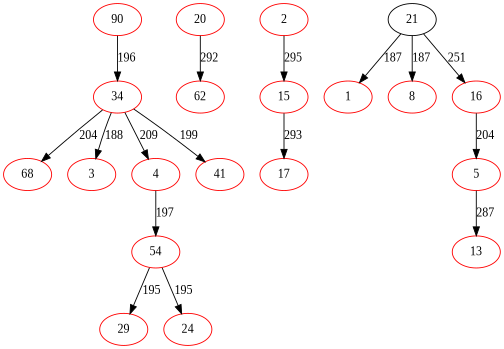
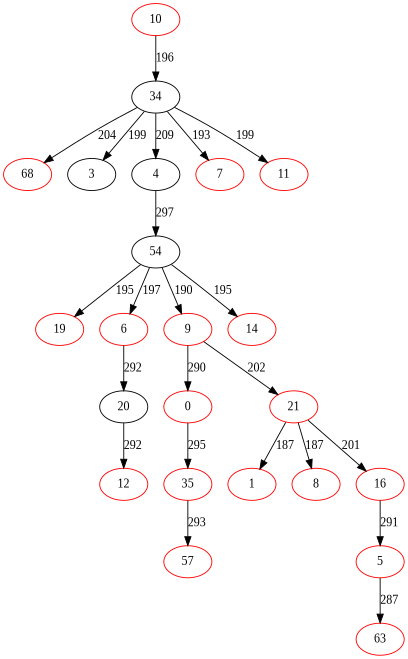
(118, 20) -> (156, 20)
(200, 20) -> (124, 407)
(284, 20) -> (188, 407)
(412, 20) -> (294, 407)
(457, 58) -> (351, 446)
(118, 97) -> (156, 97)
(200, 97) -> (124, 484)
(284, 97) -> (188, 484)
(114, 136) -> (138, 136)
(486, 136) -> (389, 523)
(92, 174) -> (92, 174)
(156, 174) -> (156, 174)
none -> (220, 174)
(220, 174) -> (284, 174)
(284, 174) -> (188, 562)
(165, 213) -> (165, 213)
(156, 252) -> (156, 252)
(476, 252) -> (380, 639)
none -> (124, 329)
(124, 329) -> (60, 329)
(188, 329) -> (252, 329)
none -> (188, 329)
